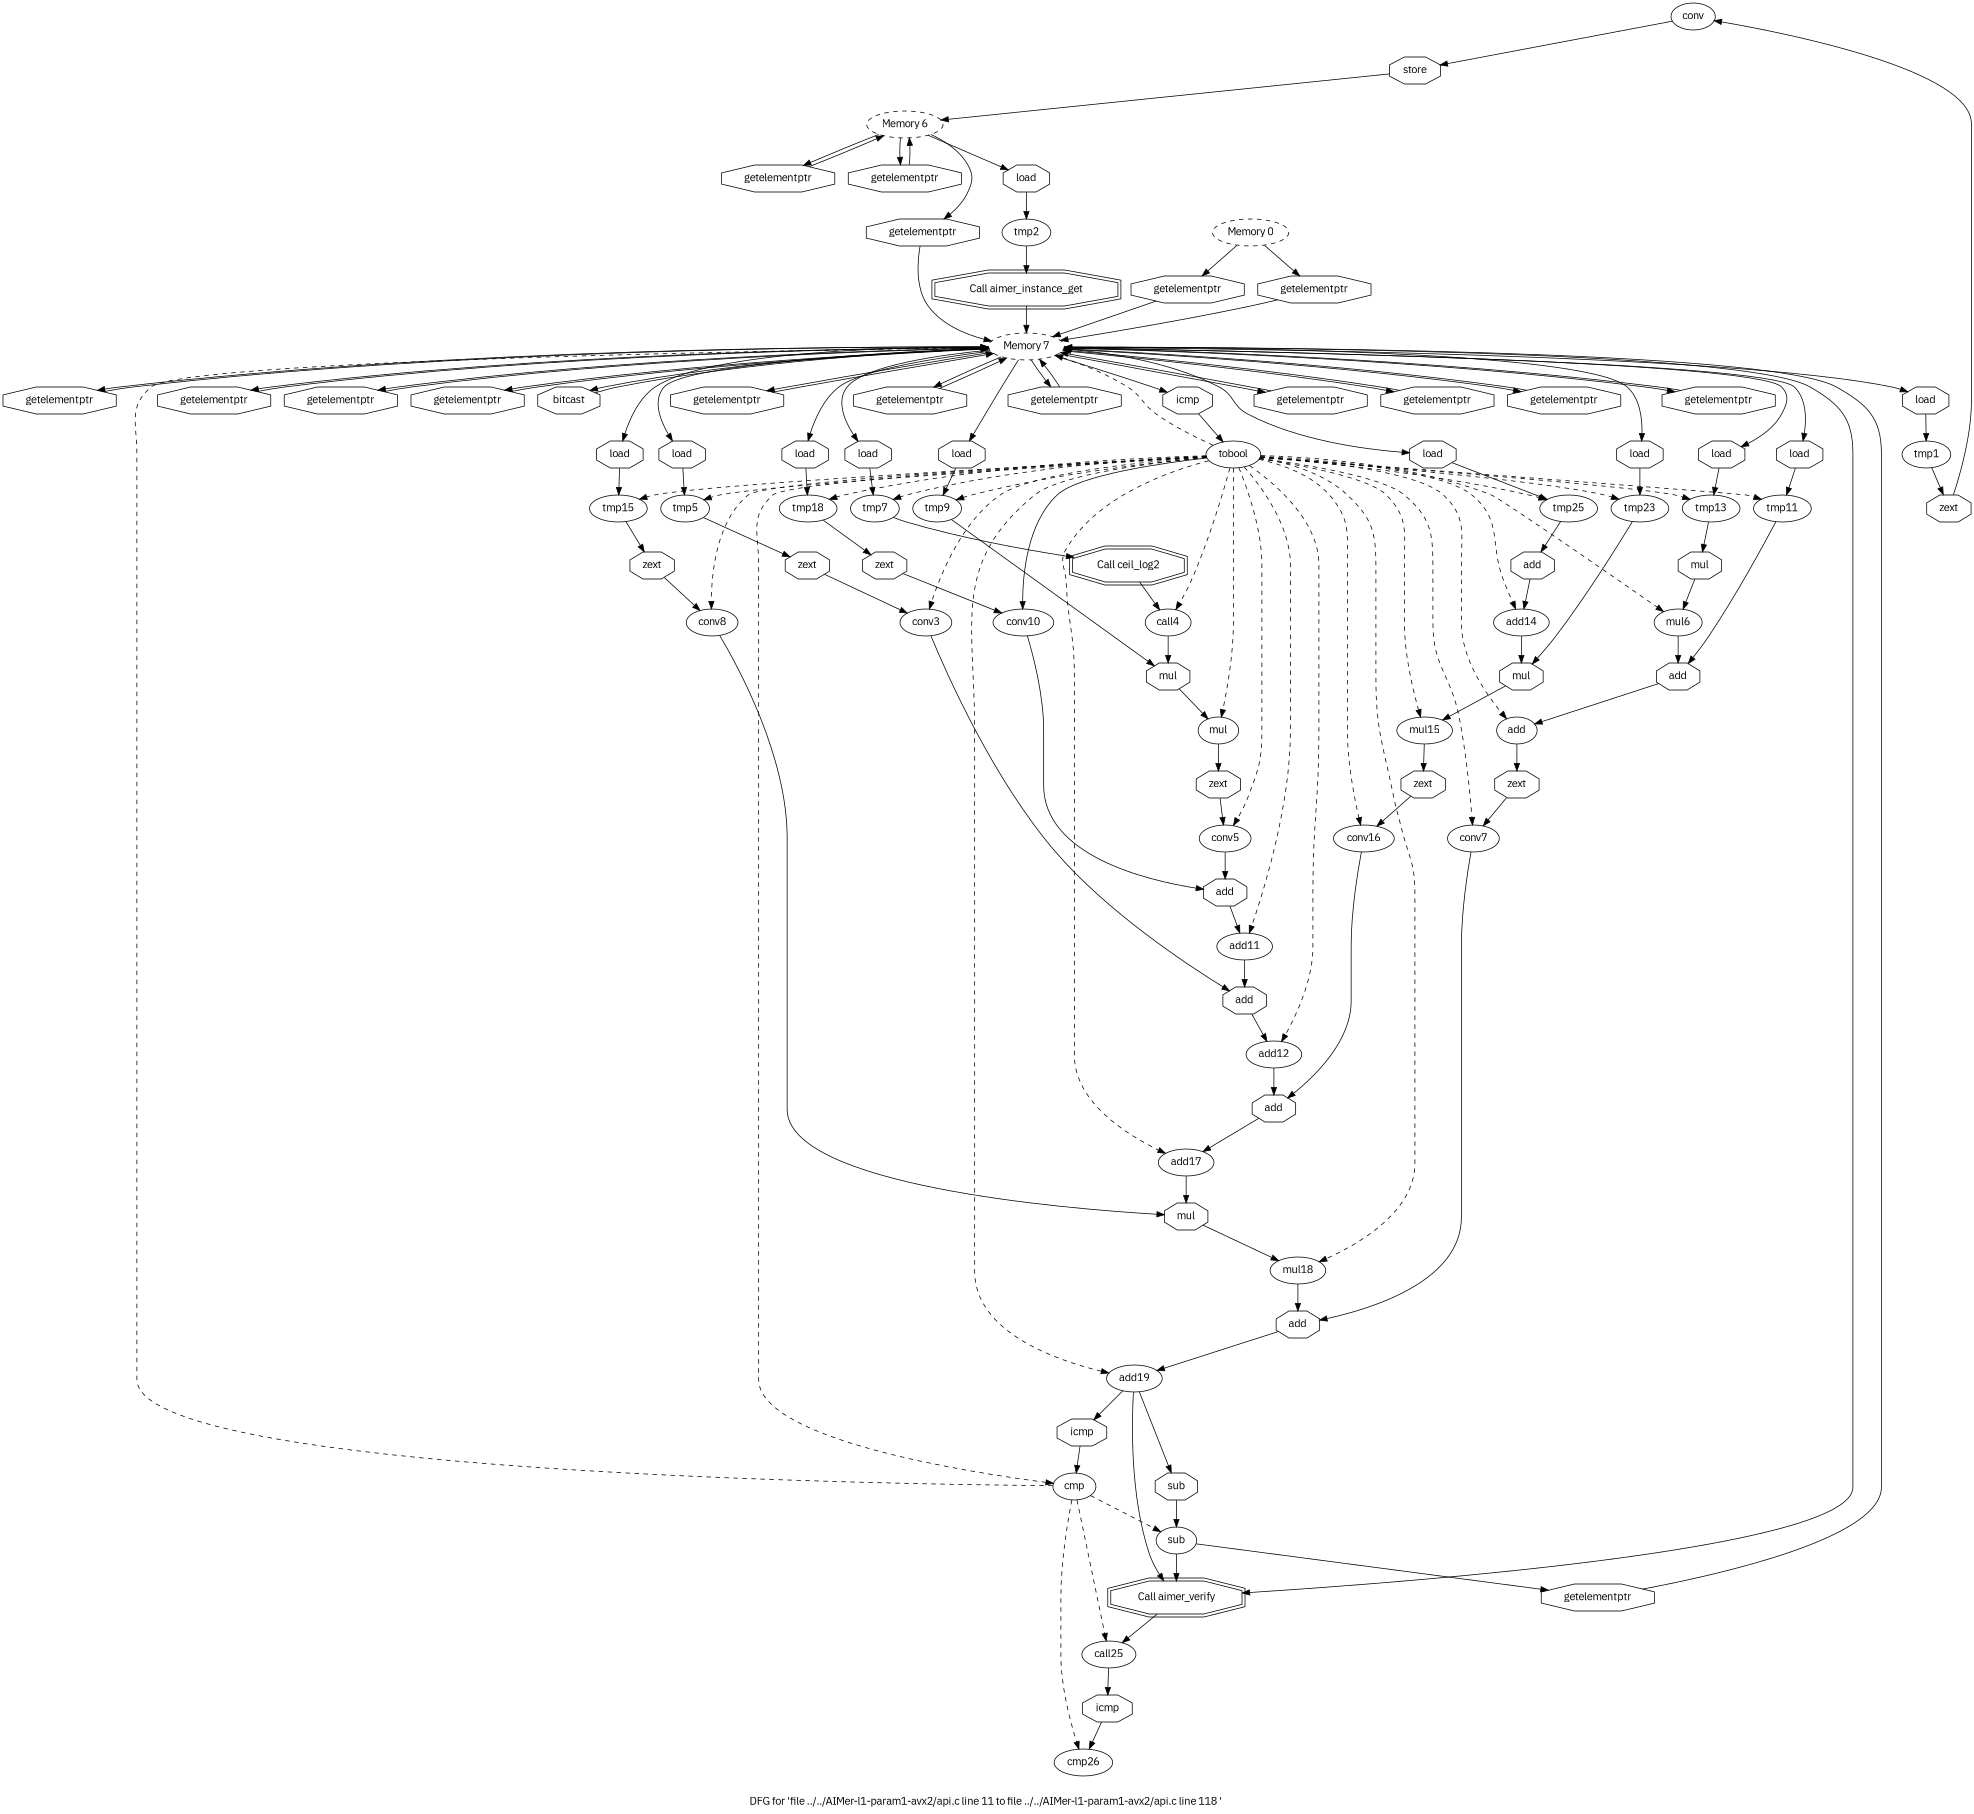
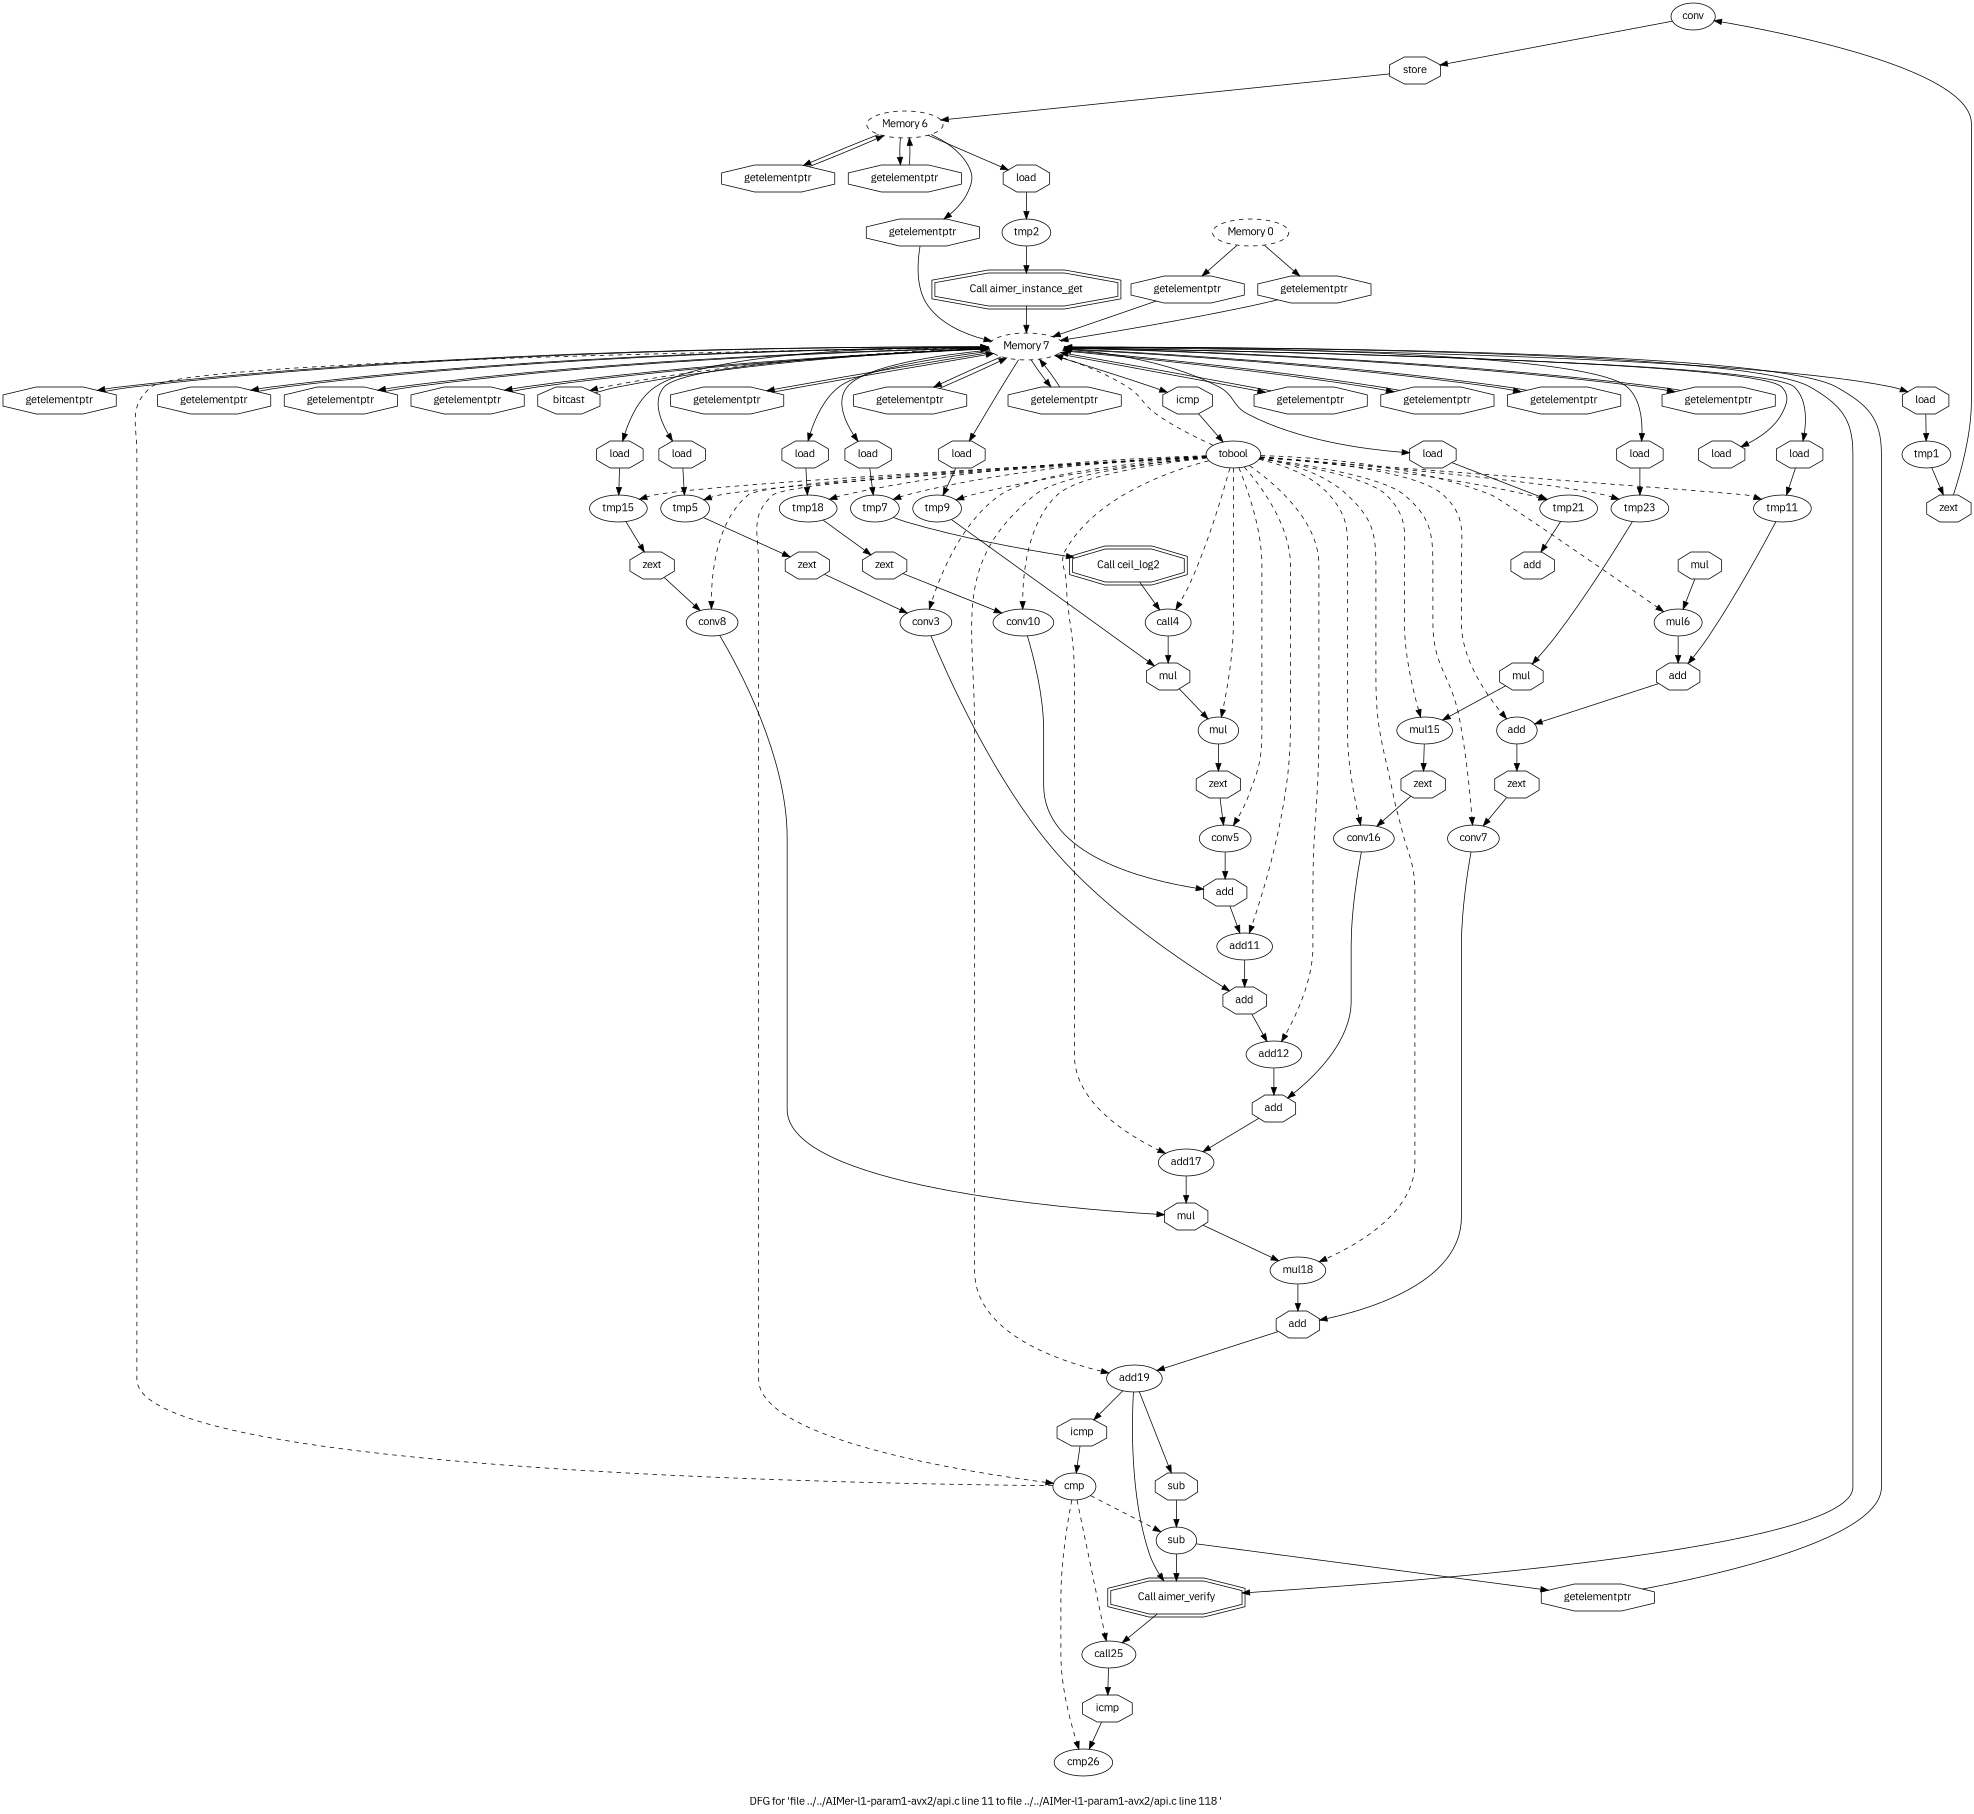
(792, 361) -> (792, 361)
(1075, 485) -> (1075, 485)
(1569, 508) -> (1569, 508)
(1711, 508) -> none
(1521, 622) -> none
